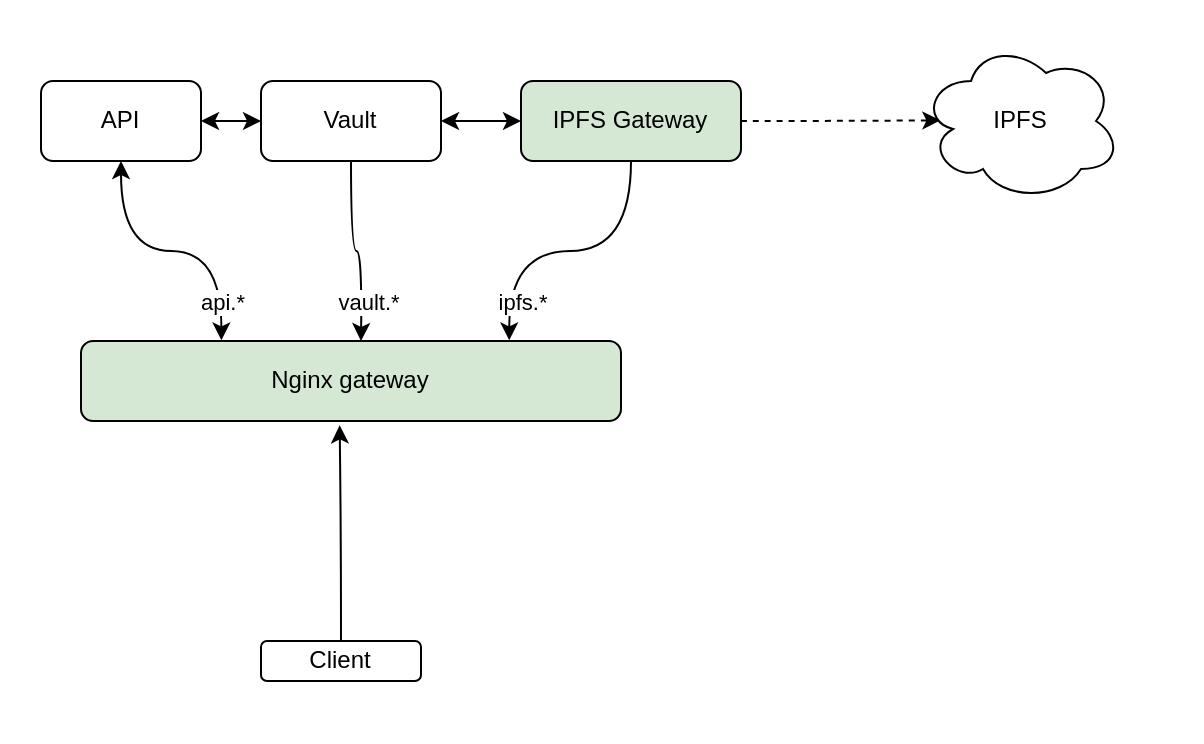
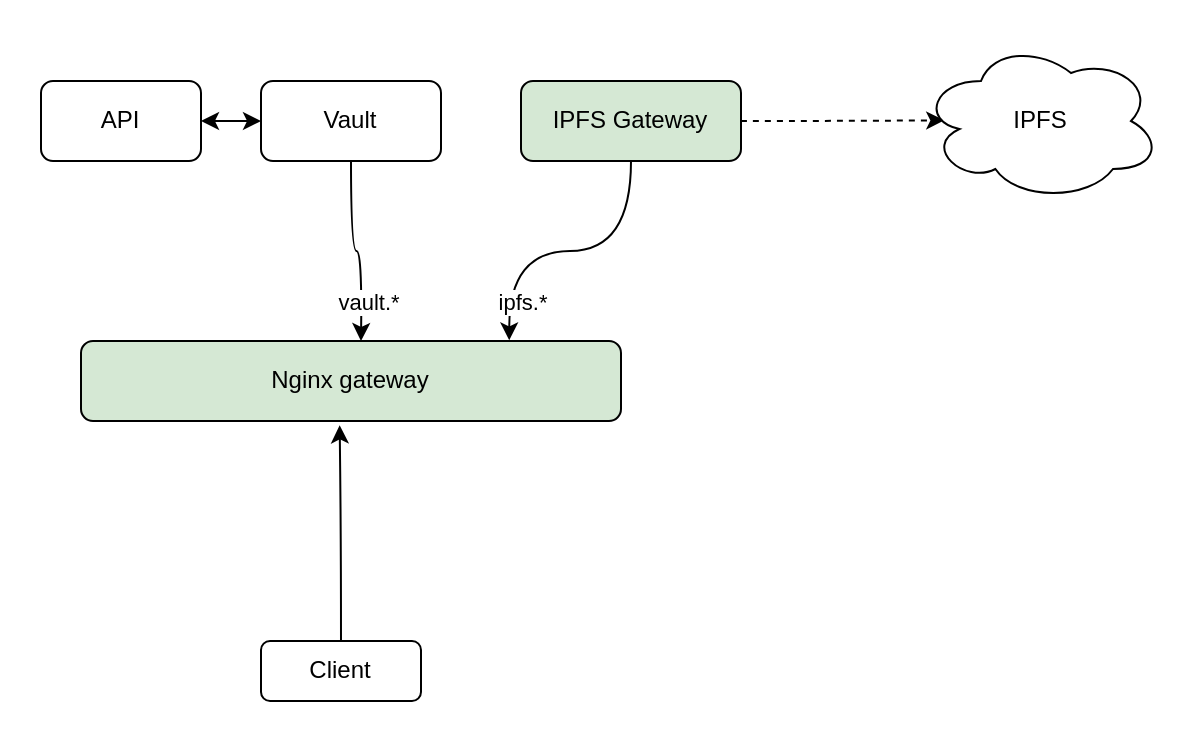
(482, 121) -> none
(1021, 121) -> (1041, 121)
(171, 251) -> none
(341, 661) -> (341, 671)
